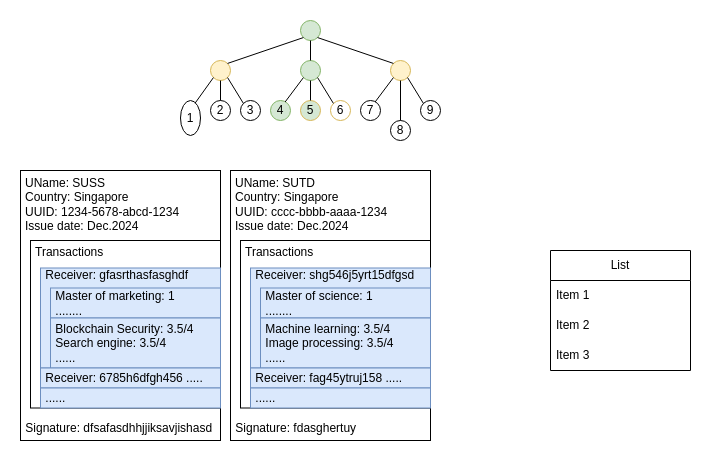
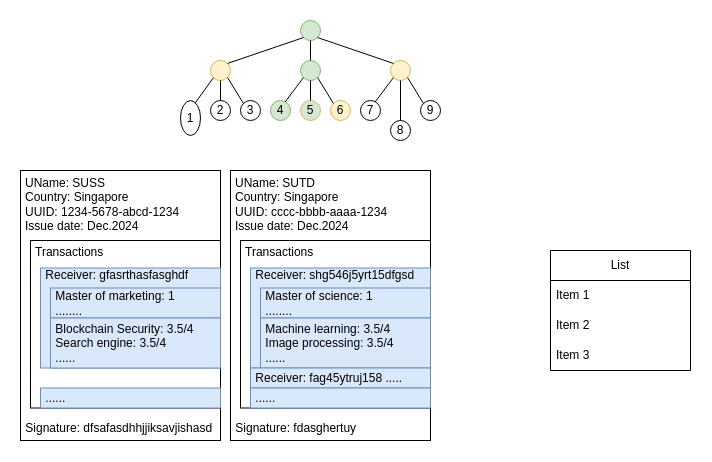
(341, 111) -> (341, 111)
(131, 378) -> none
